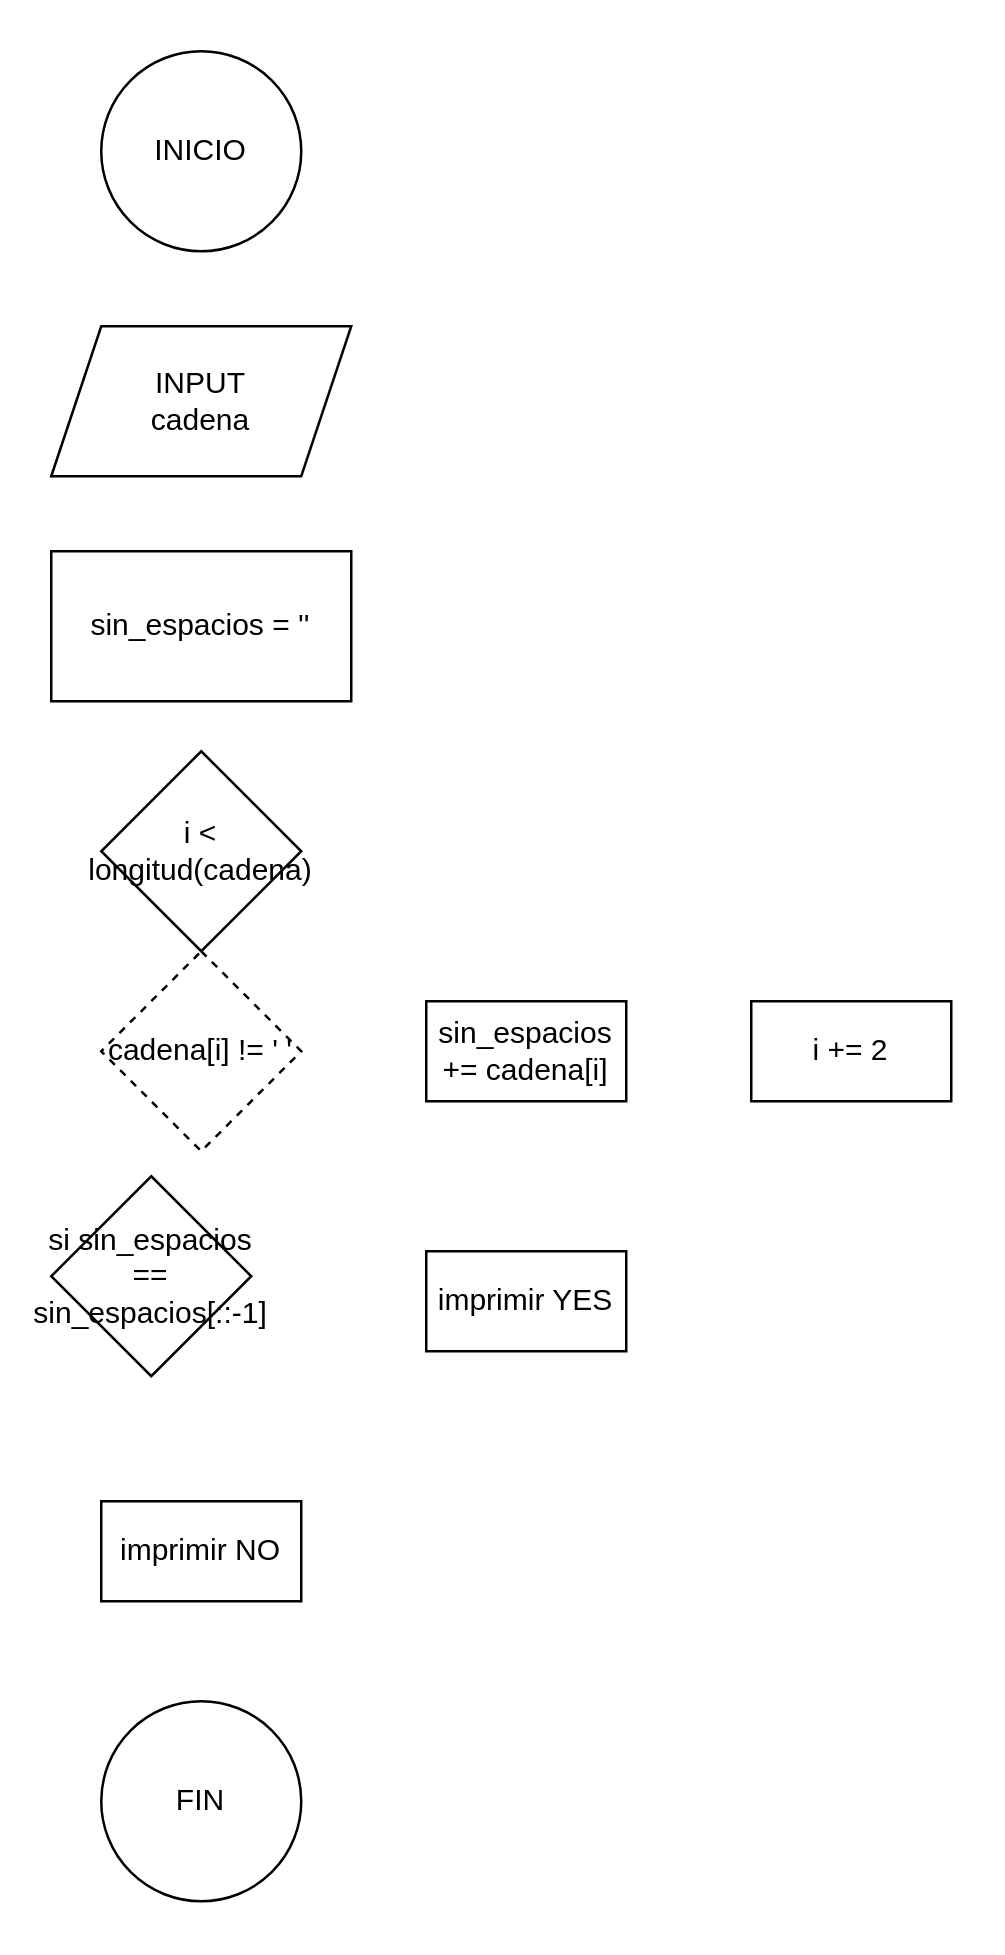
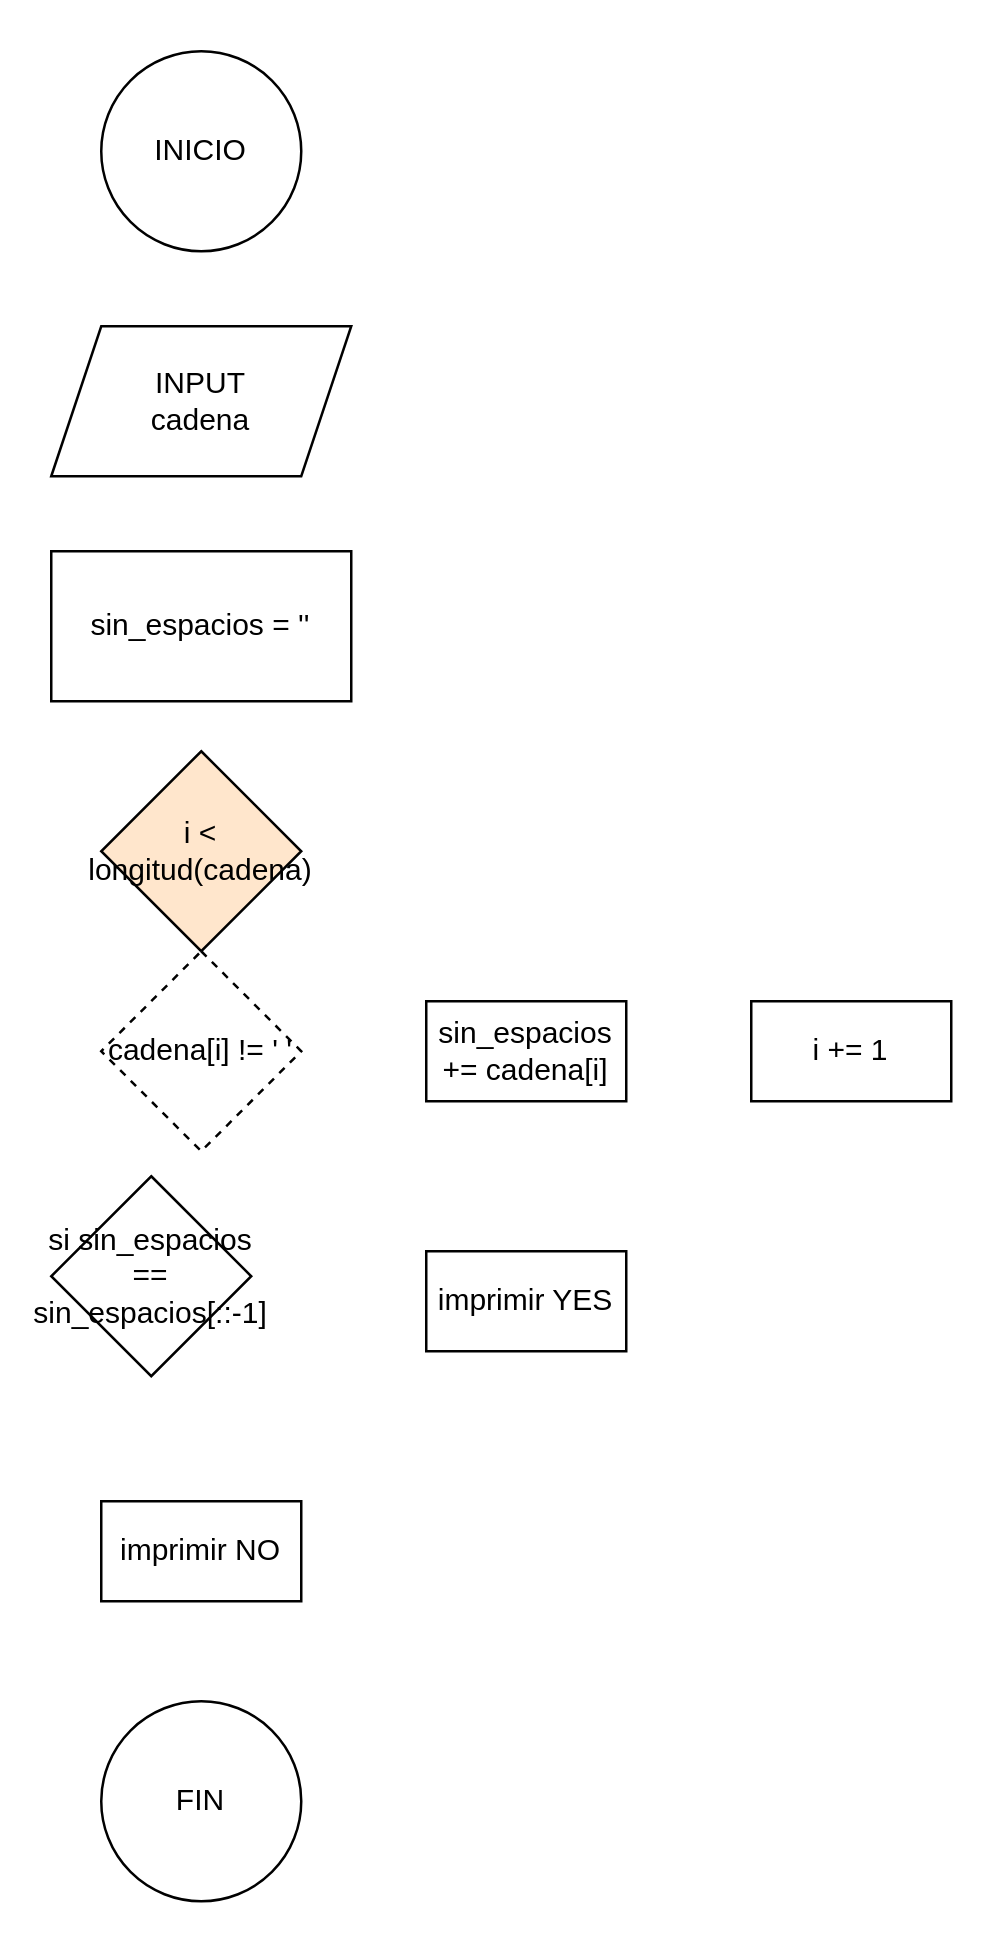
(201, 851) -> (201, 851)
(851, 1051) -> (851, 1051)
